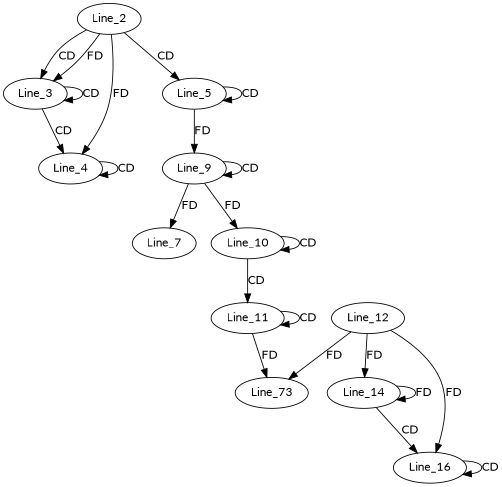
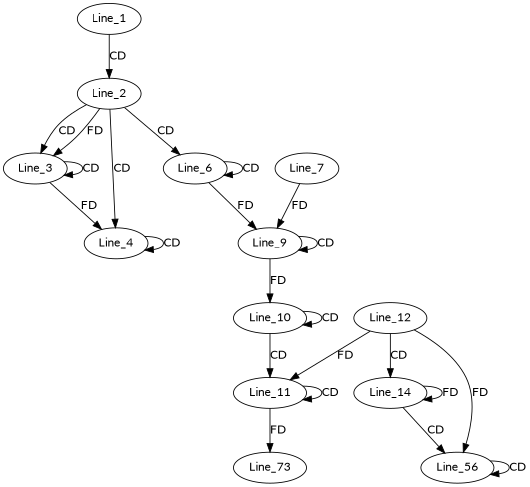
none -> (109, 19)
(121, 94) -> (122, 169)
(194, 94) -> (195, 169)
(64, 131) -> (89, 206)
(181, 202) -> (290, 202)
(323, 353) -> (334, 353)
(374, 355) -> (399, 355)
(430, 468) -> (457, 468)
